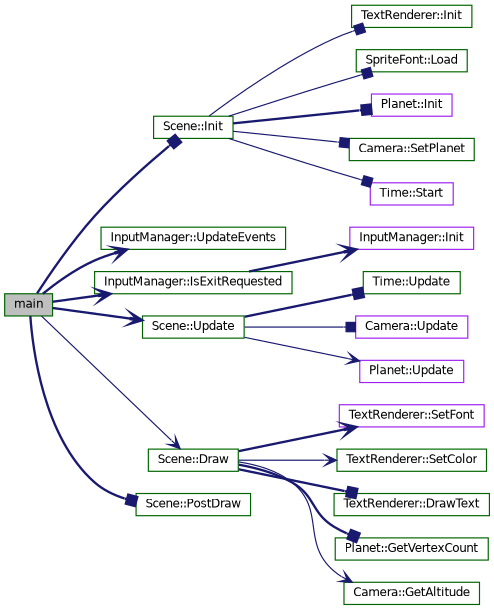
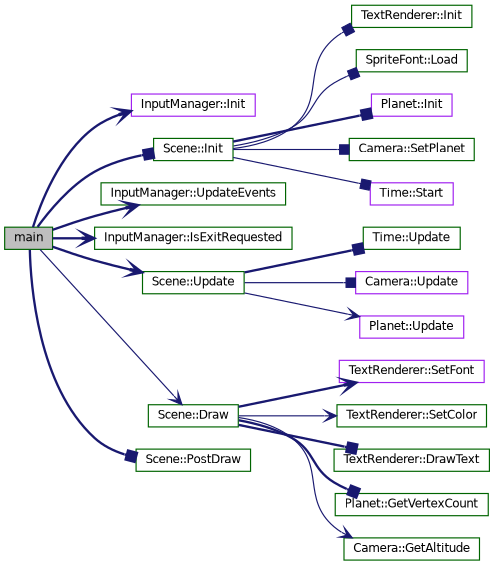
(297, 262) -> (64, 161)
